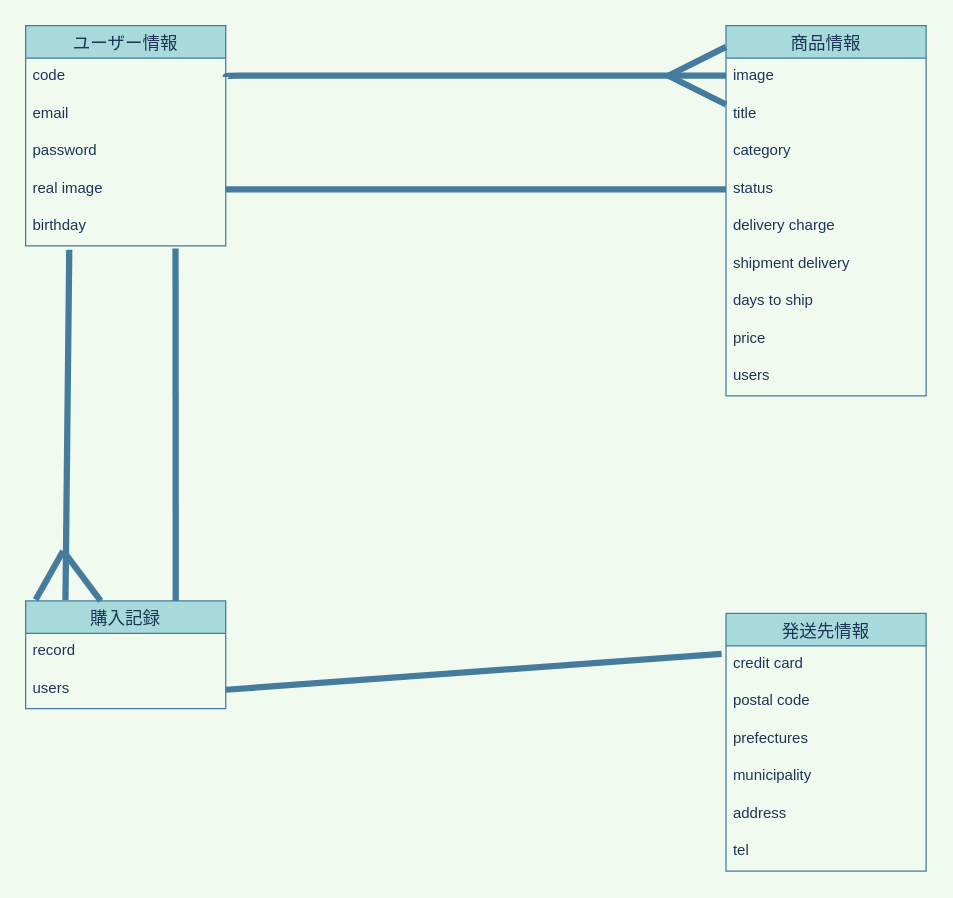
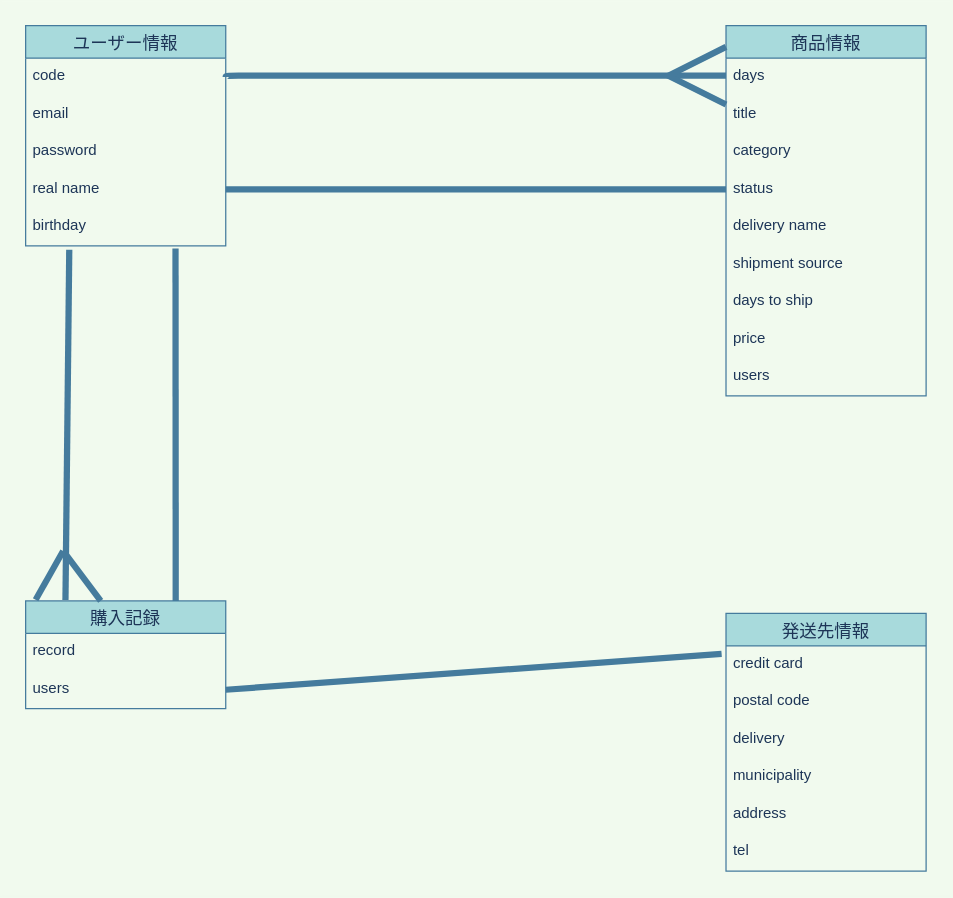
(752, 75) -> (749, 75)
(69, 188) -> (66, 188)
(790, 225) -> (781, 225)
(796, 263) -> (792, 263)
(779, 738) -> (762, 738)
